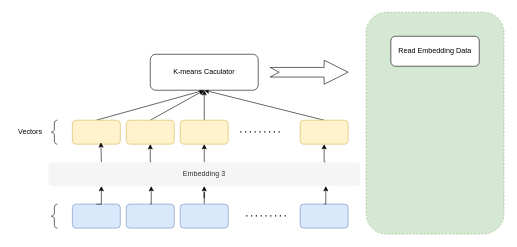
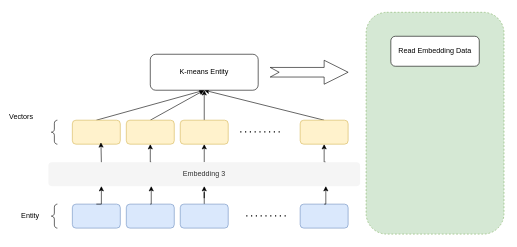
(204, 72) -> (204, 72)
(30, 132) -> (21, 117)
none -> (30, 216)
